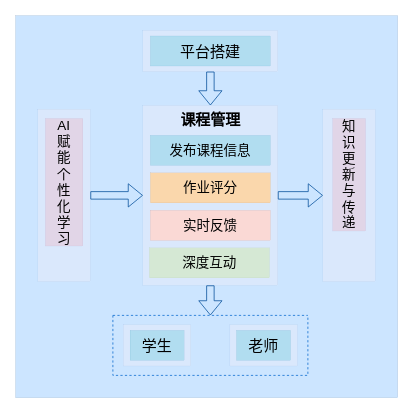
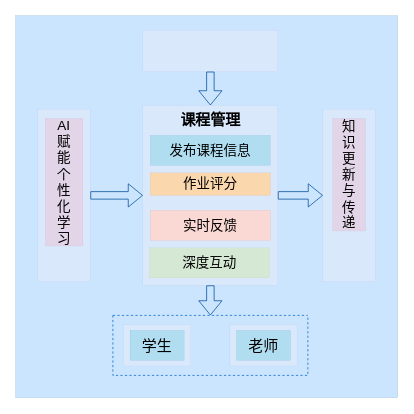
(210, 51) -> none
(210, 188) -> (210, 184)
